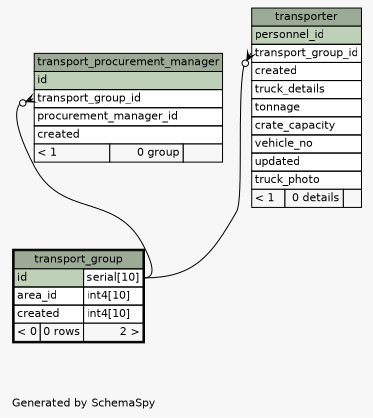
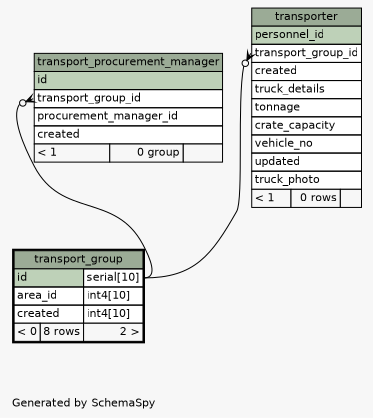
(316, 198) -> (319, 198)
(62, 332) -> (62, 332)
